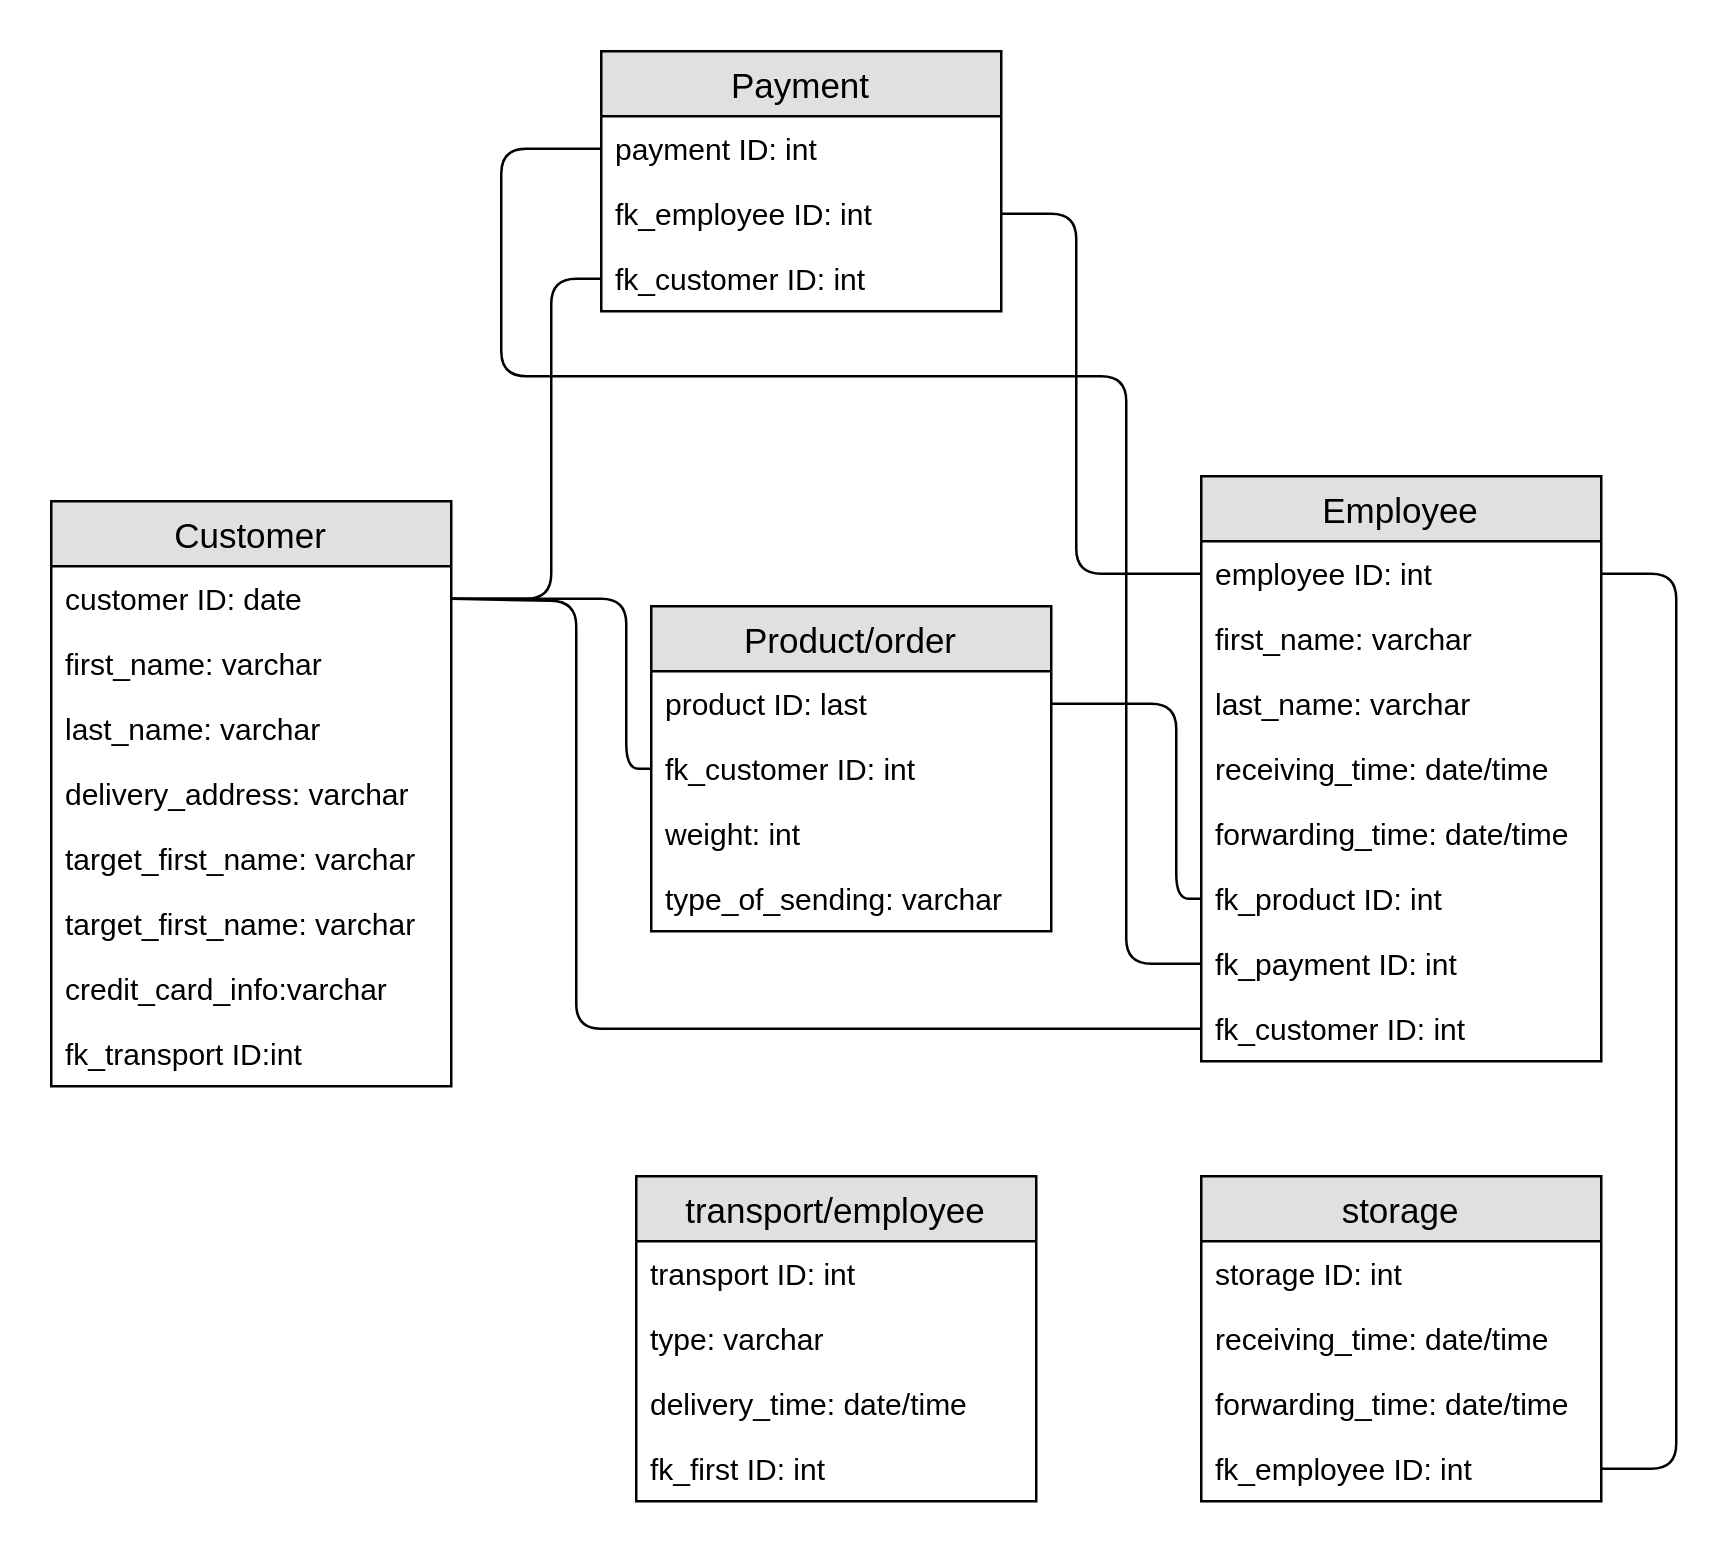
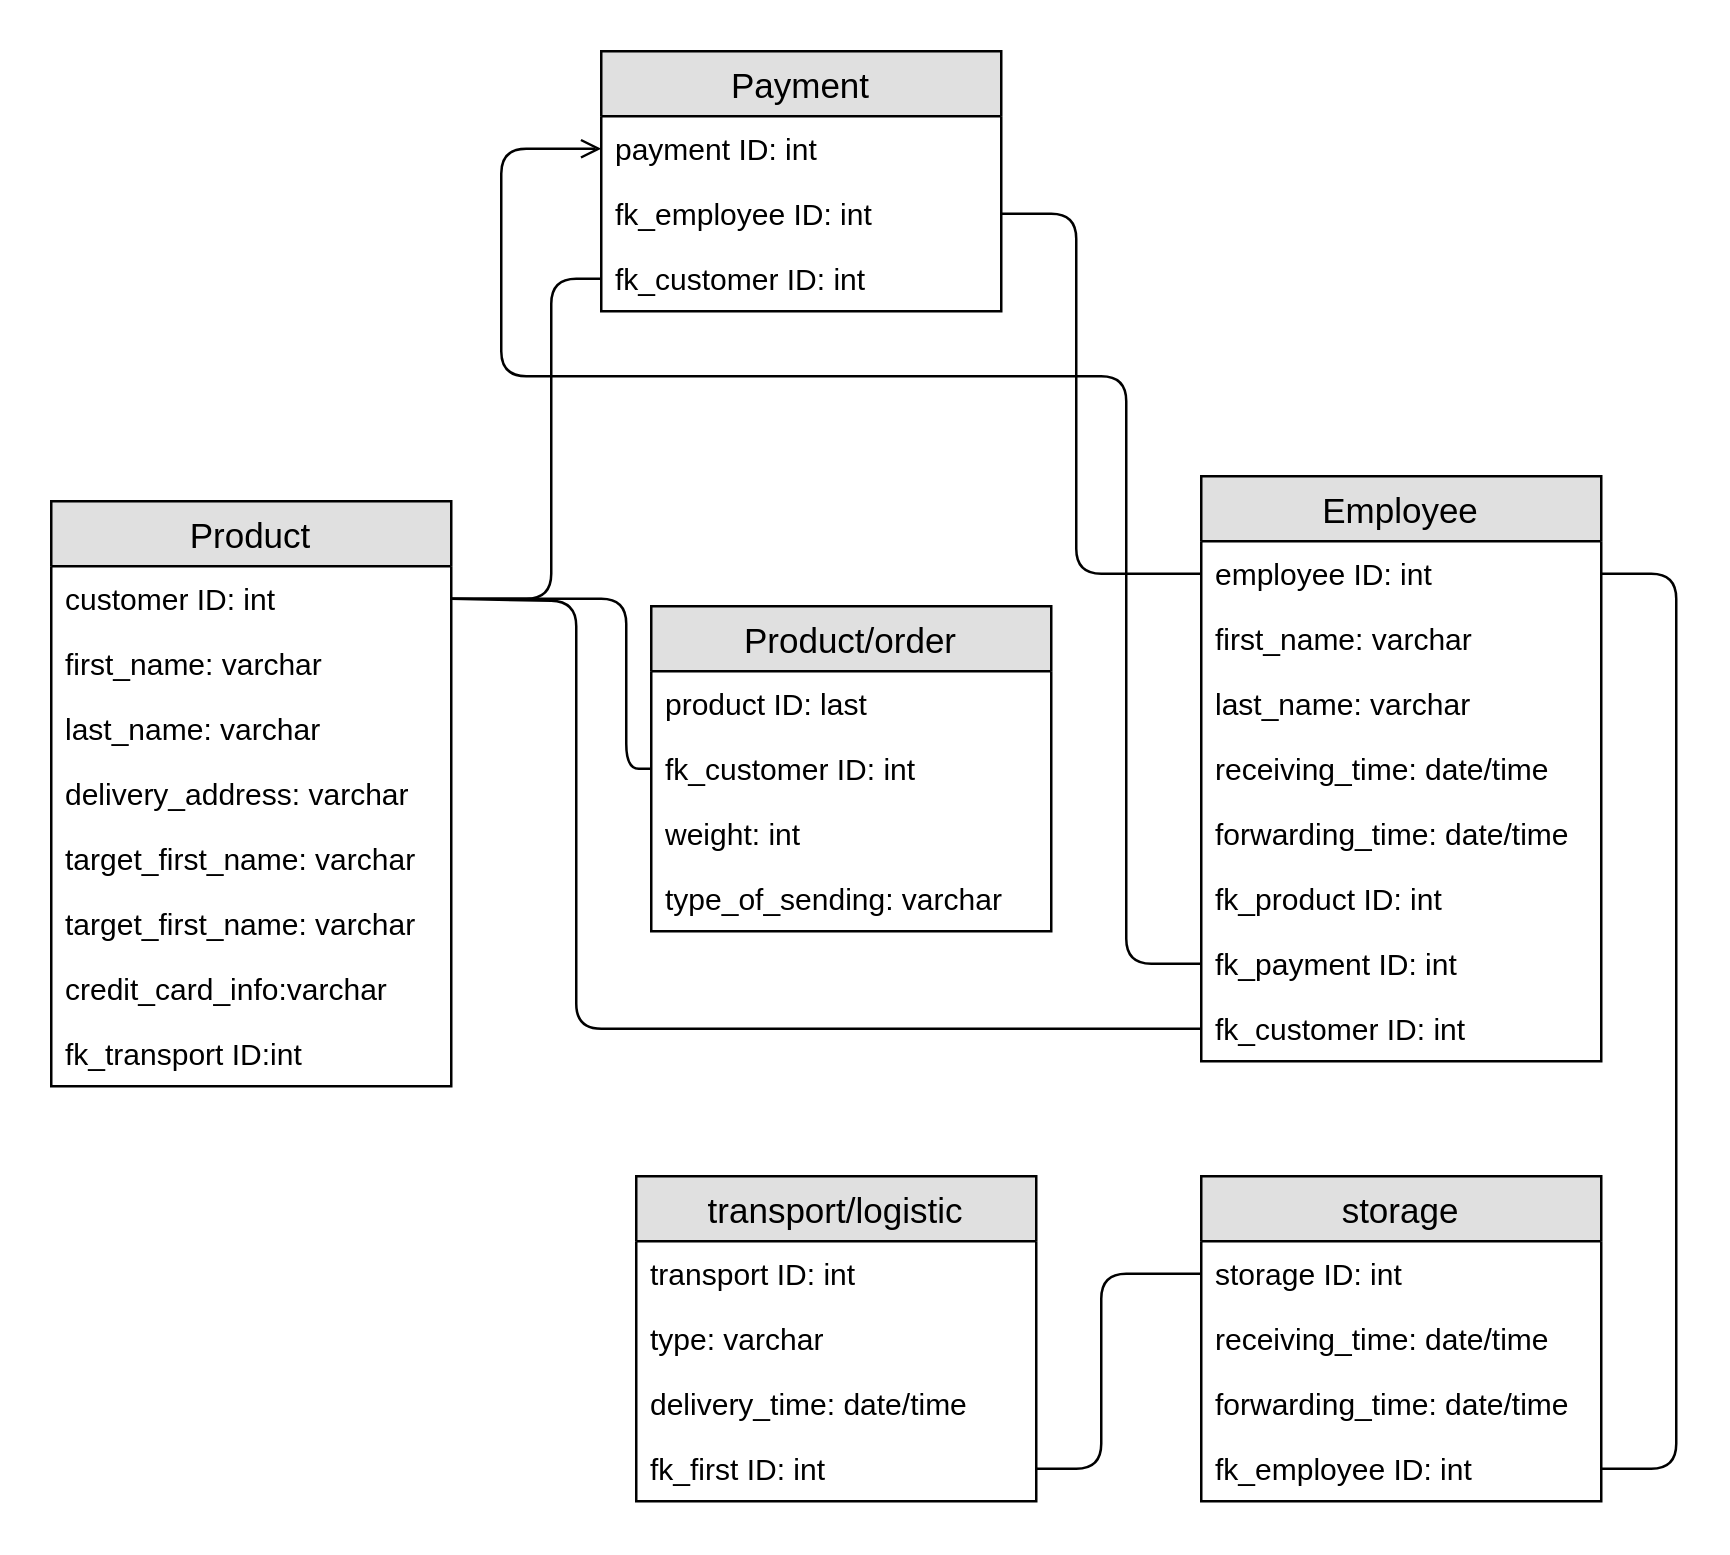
(593, 149) -> (592, 149)
(250, 536) -> (250, 536)
(196, 600) -> (184, 600)
(1176, 793) -> none
(835, 1211) -> (835, 1211)
none -> (1101, 1354)
